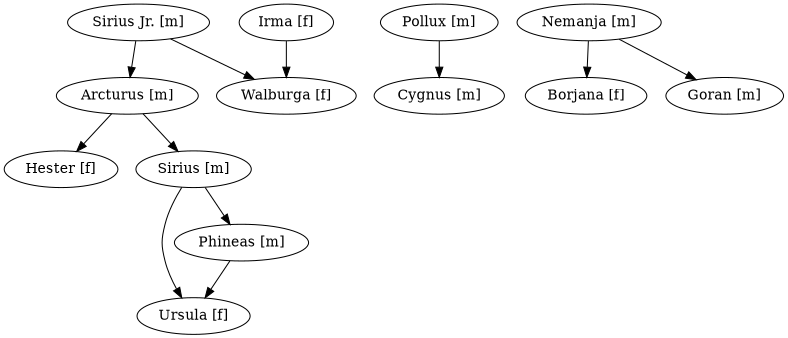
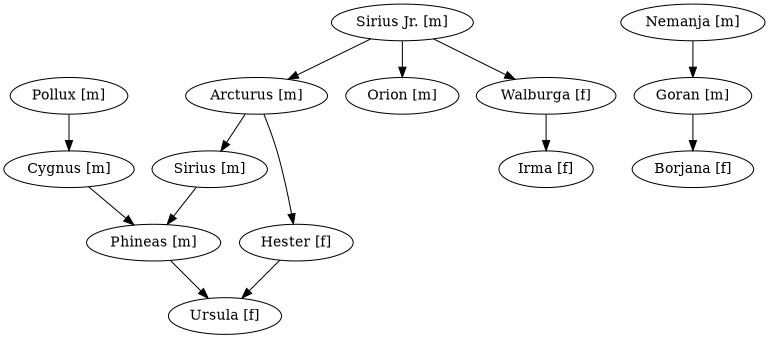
(286, 54) -> (546, 128)
(588, 54) -> (693, 128)
none -> (402, 96)
none -> (107, 202)
(162, 237) -> (265, 275)
